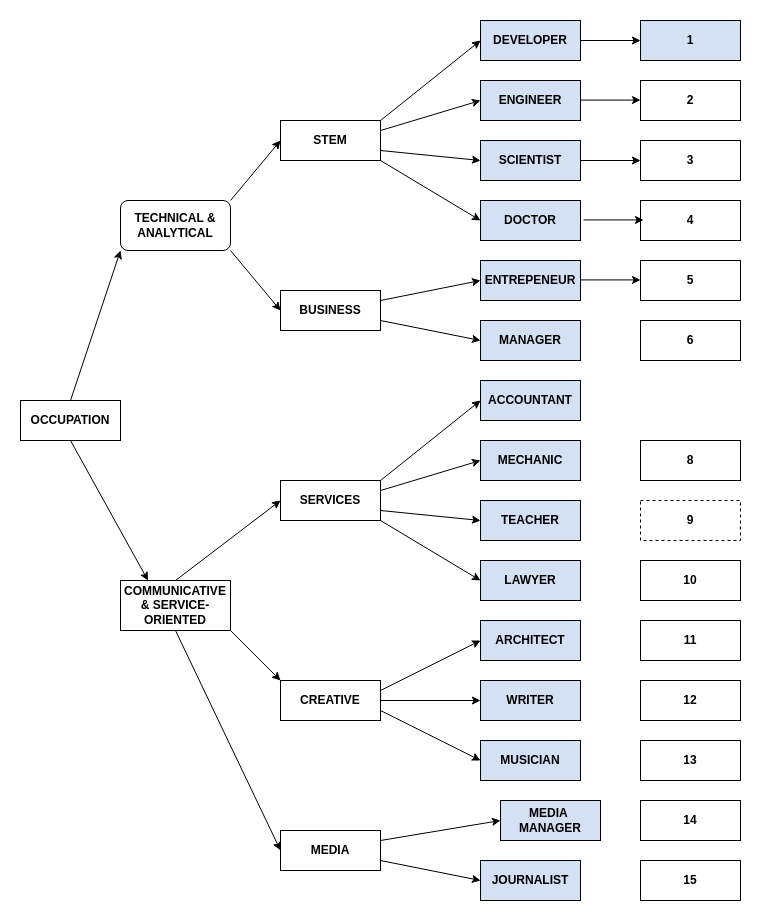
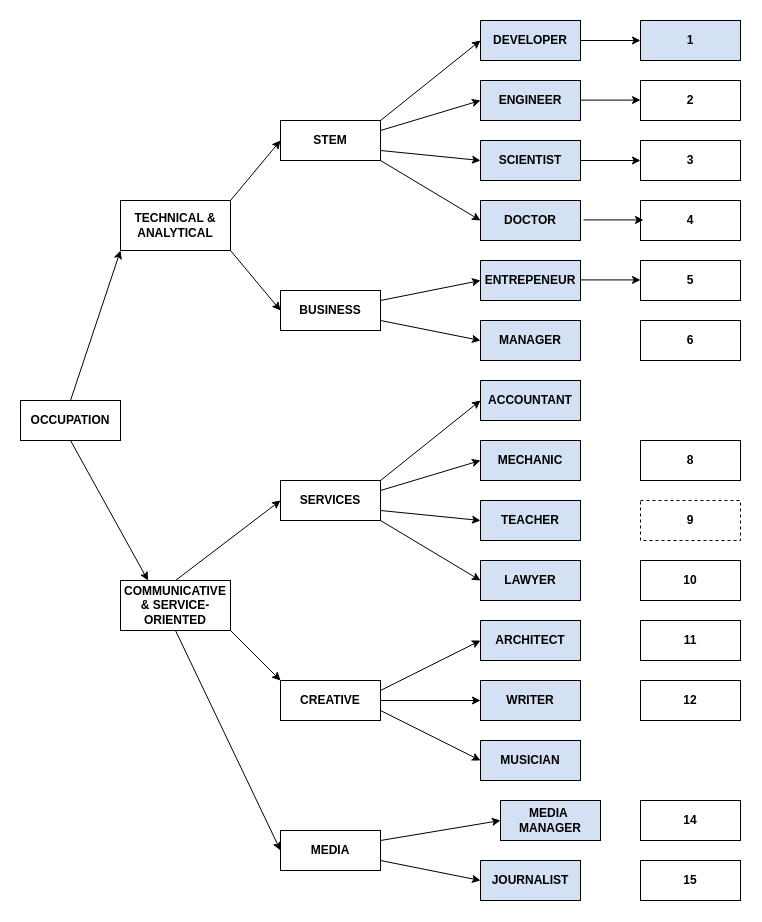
(176, 226) -> (176, 226)
(691, 761) -> none
